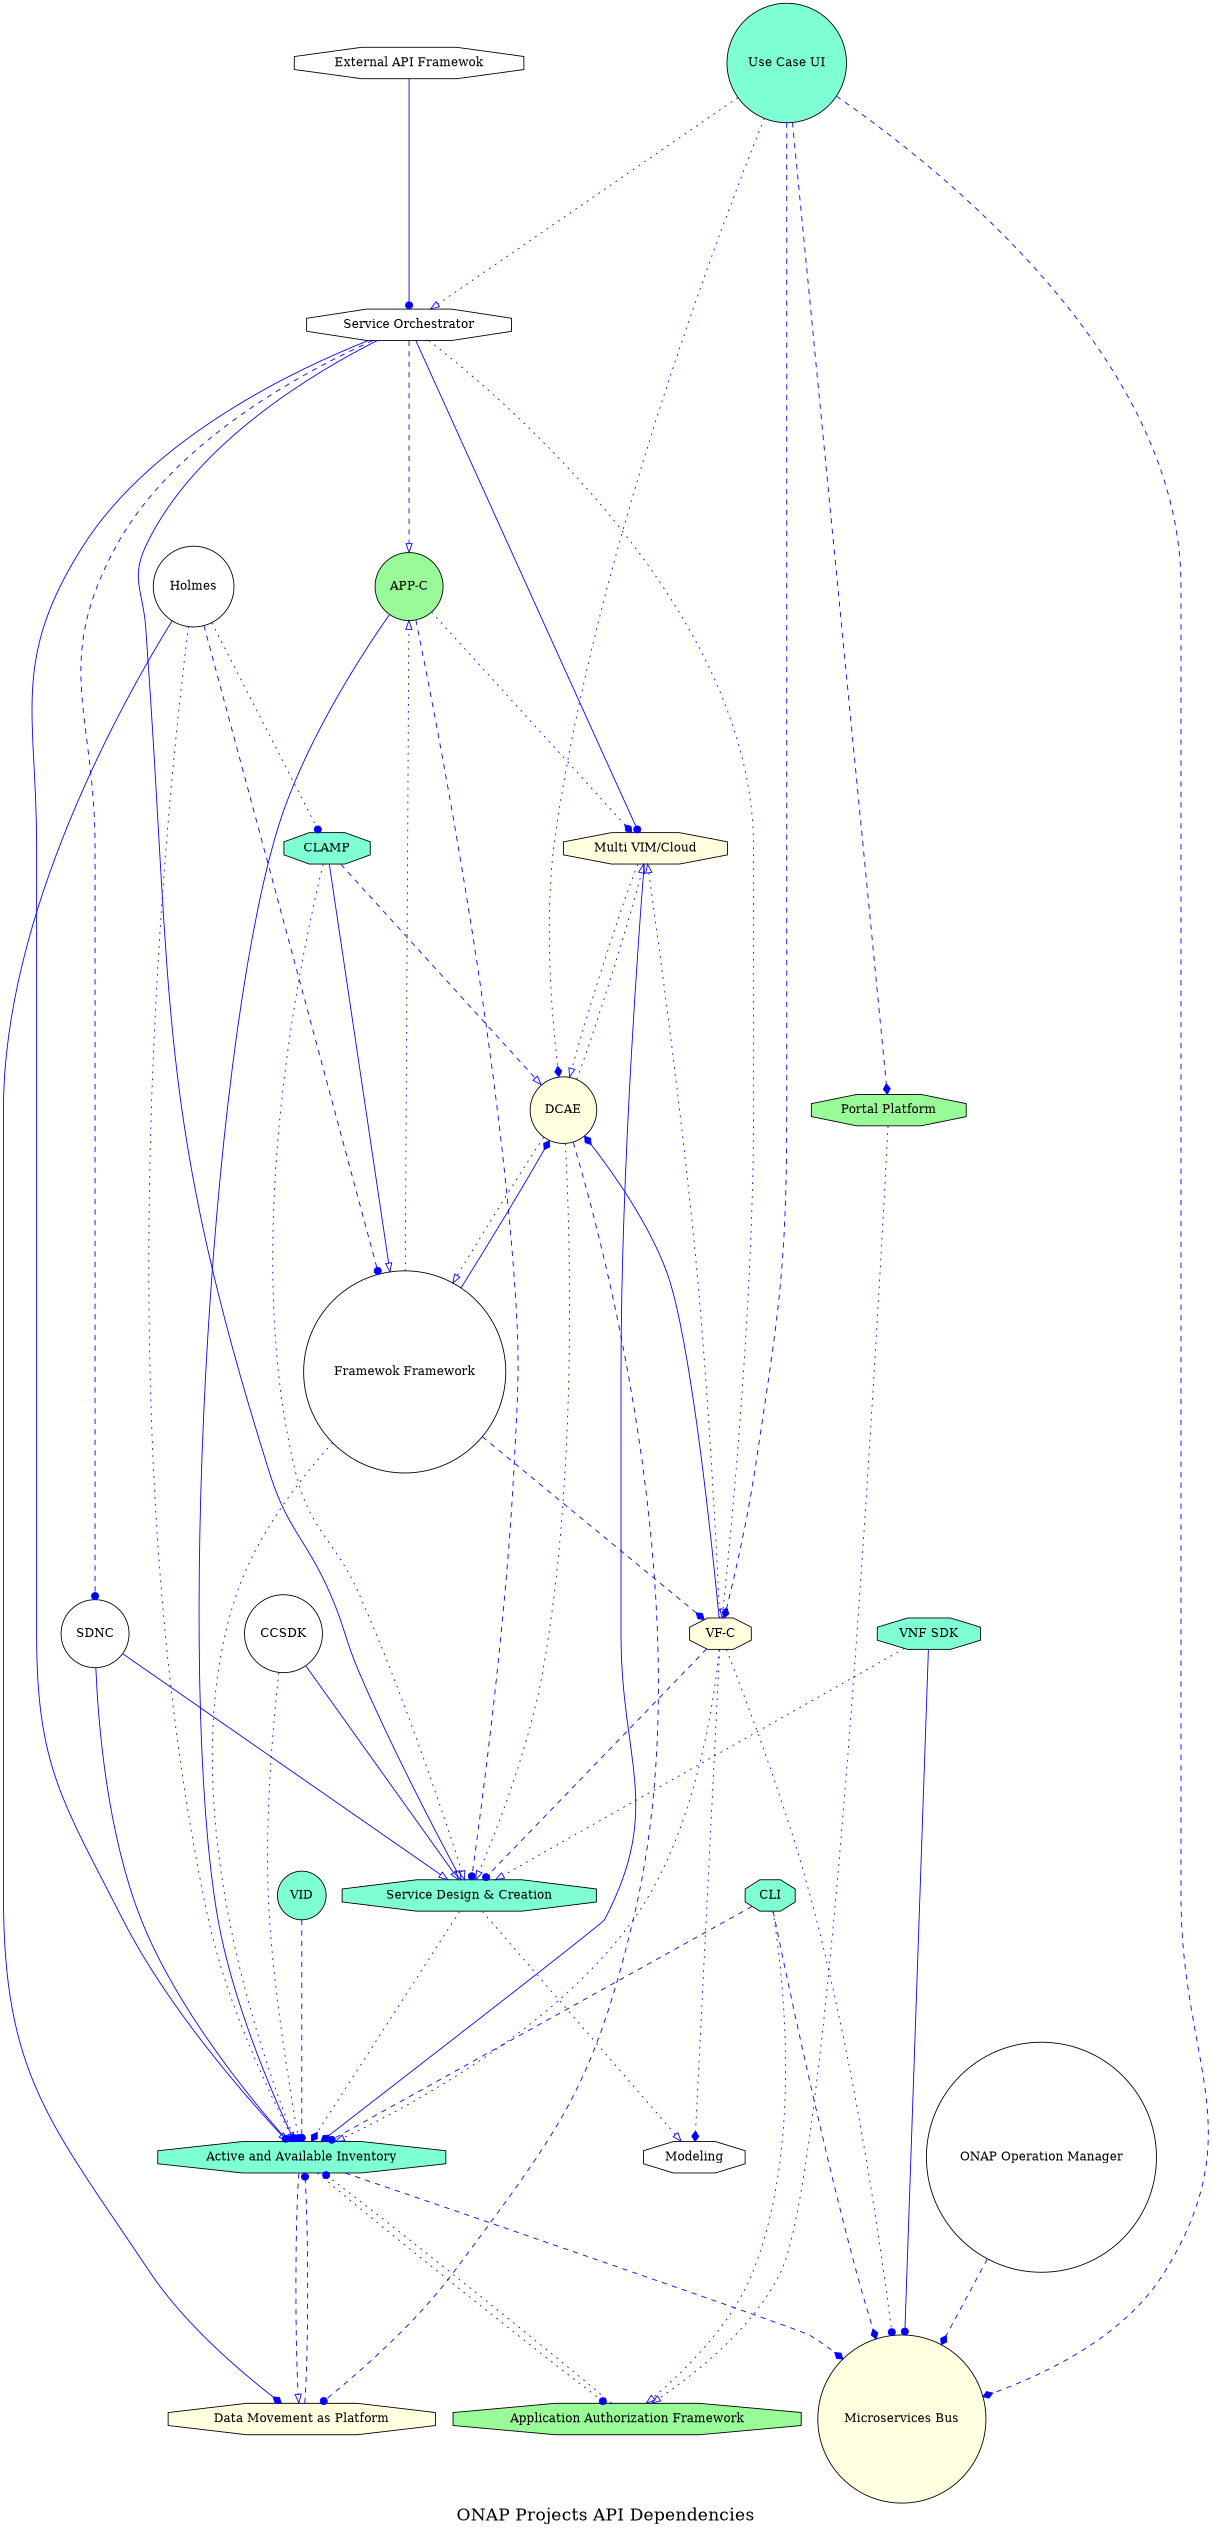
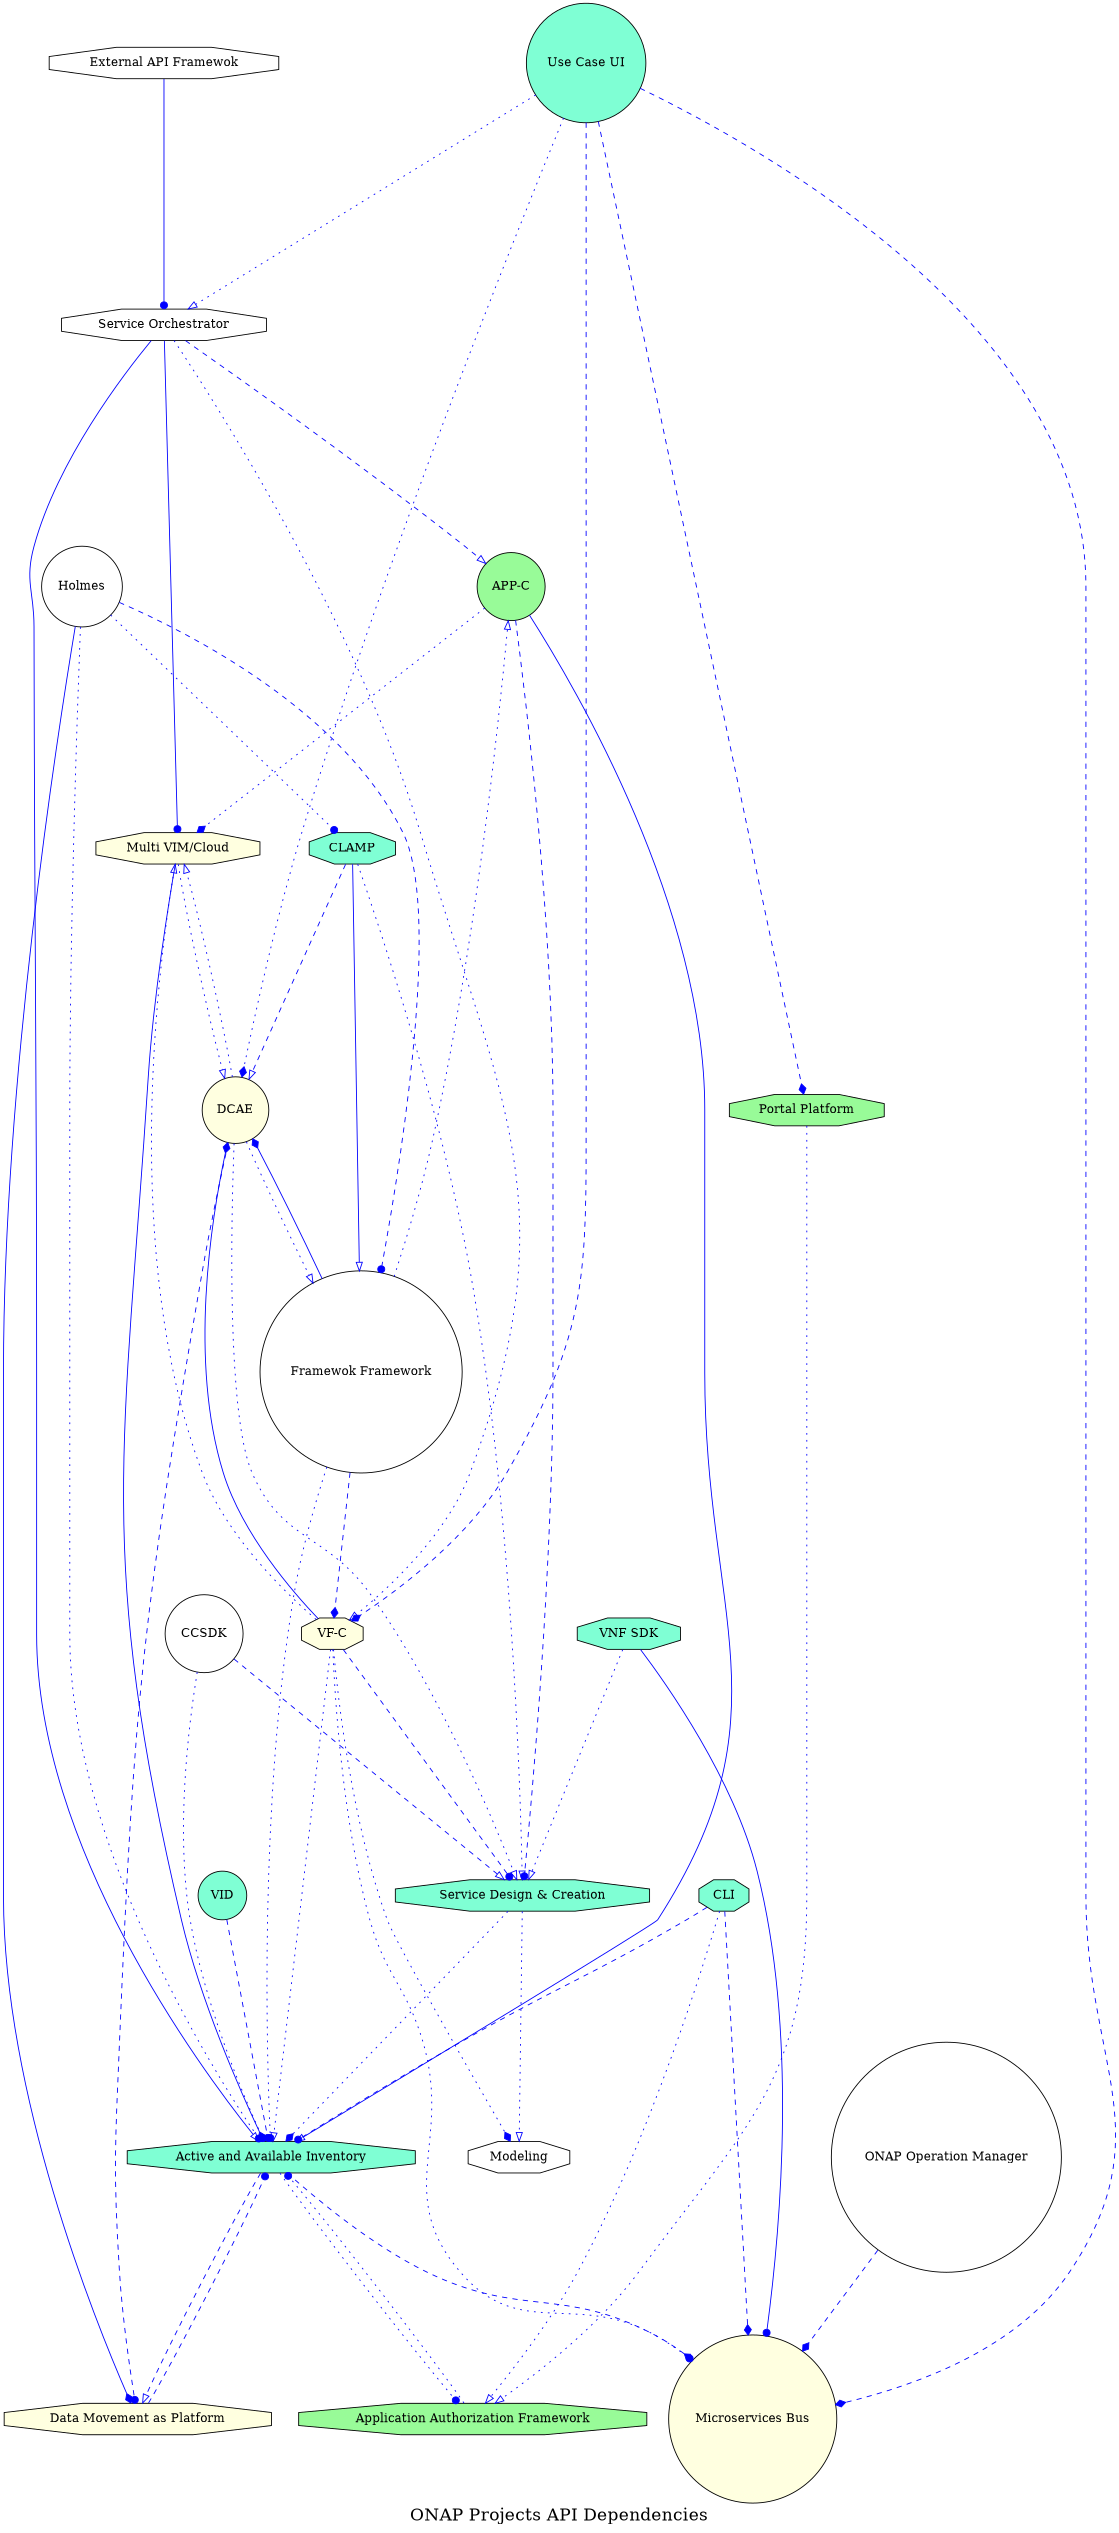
(178, 1077) -> none
(95, 1634) -> none
(380, 1769) -> (366, 1766)
